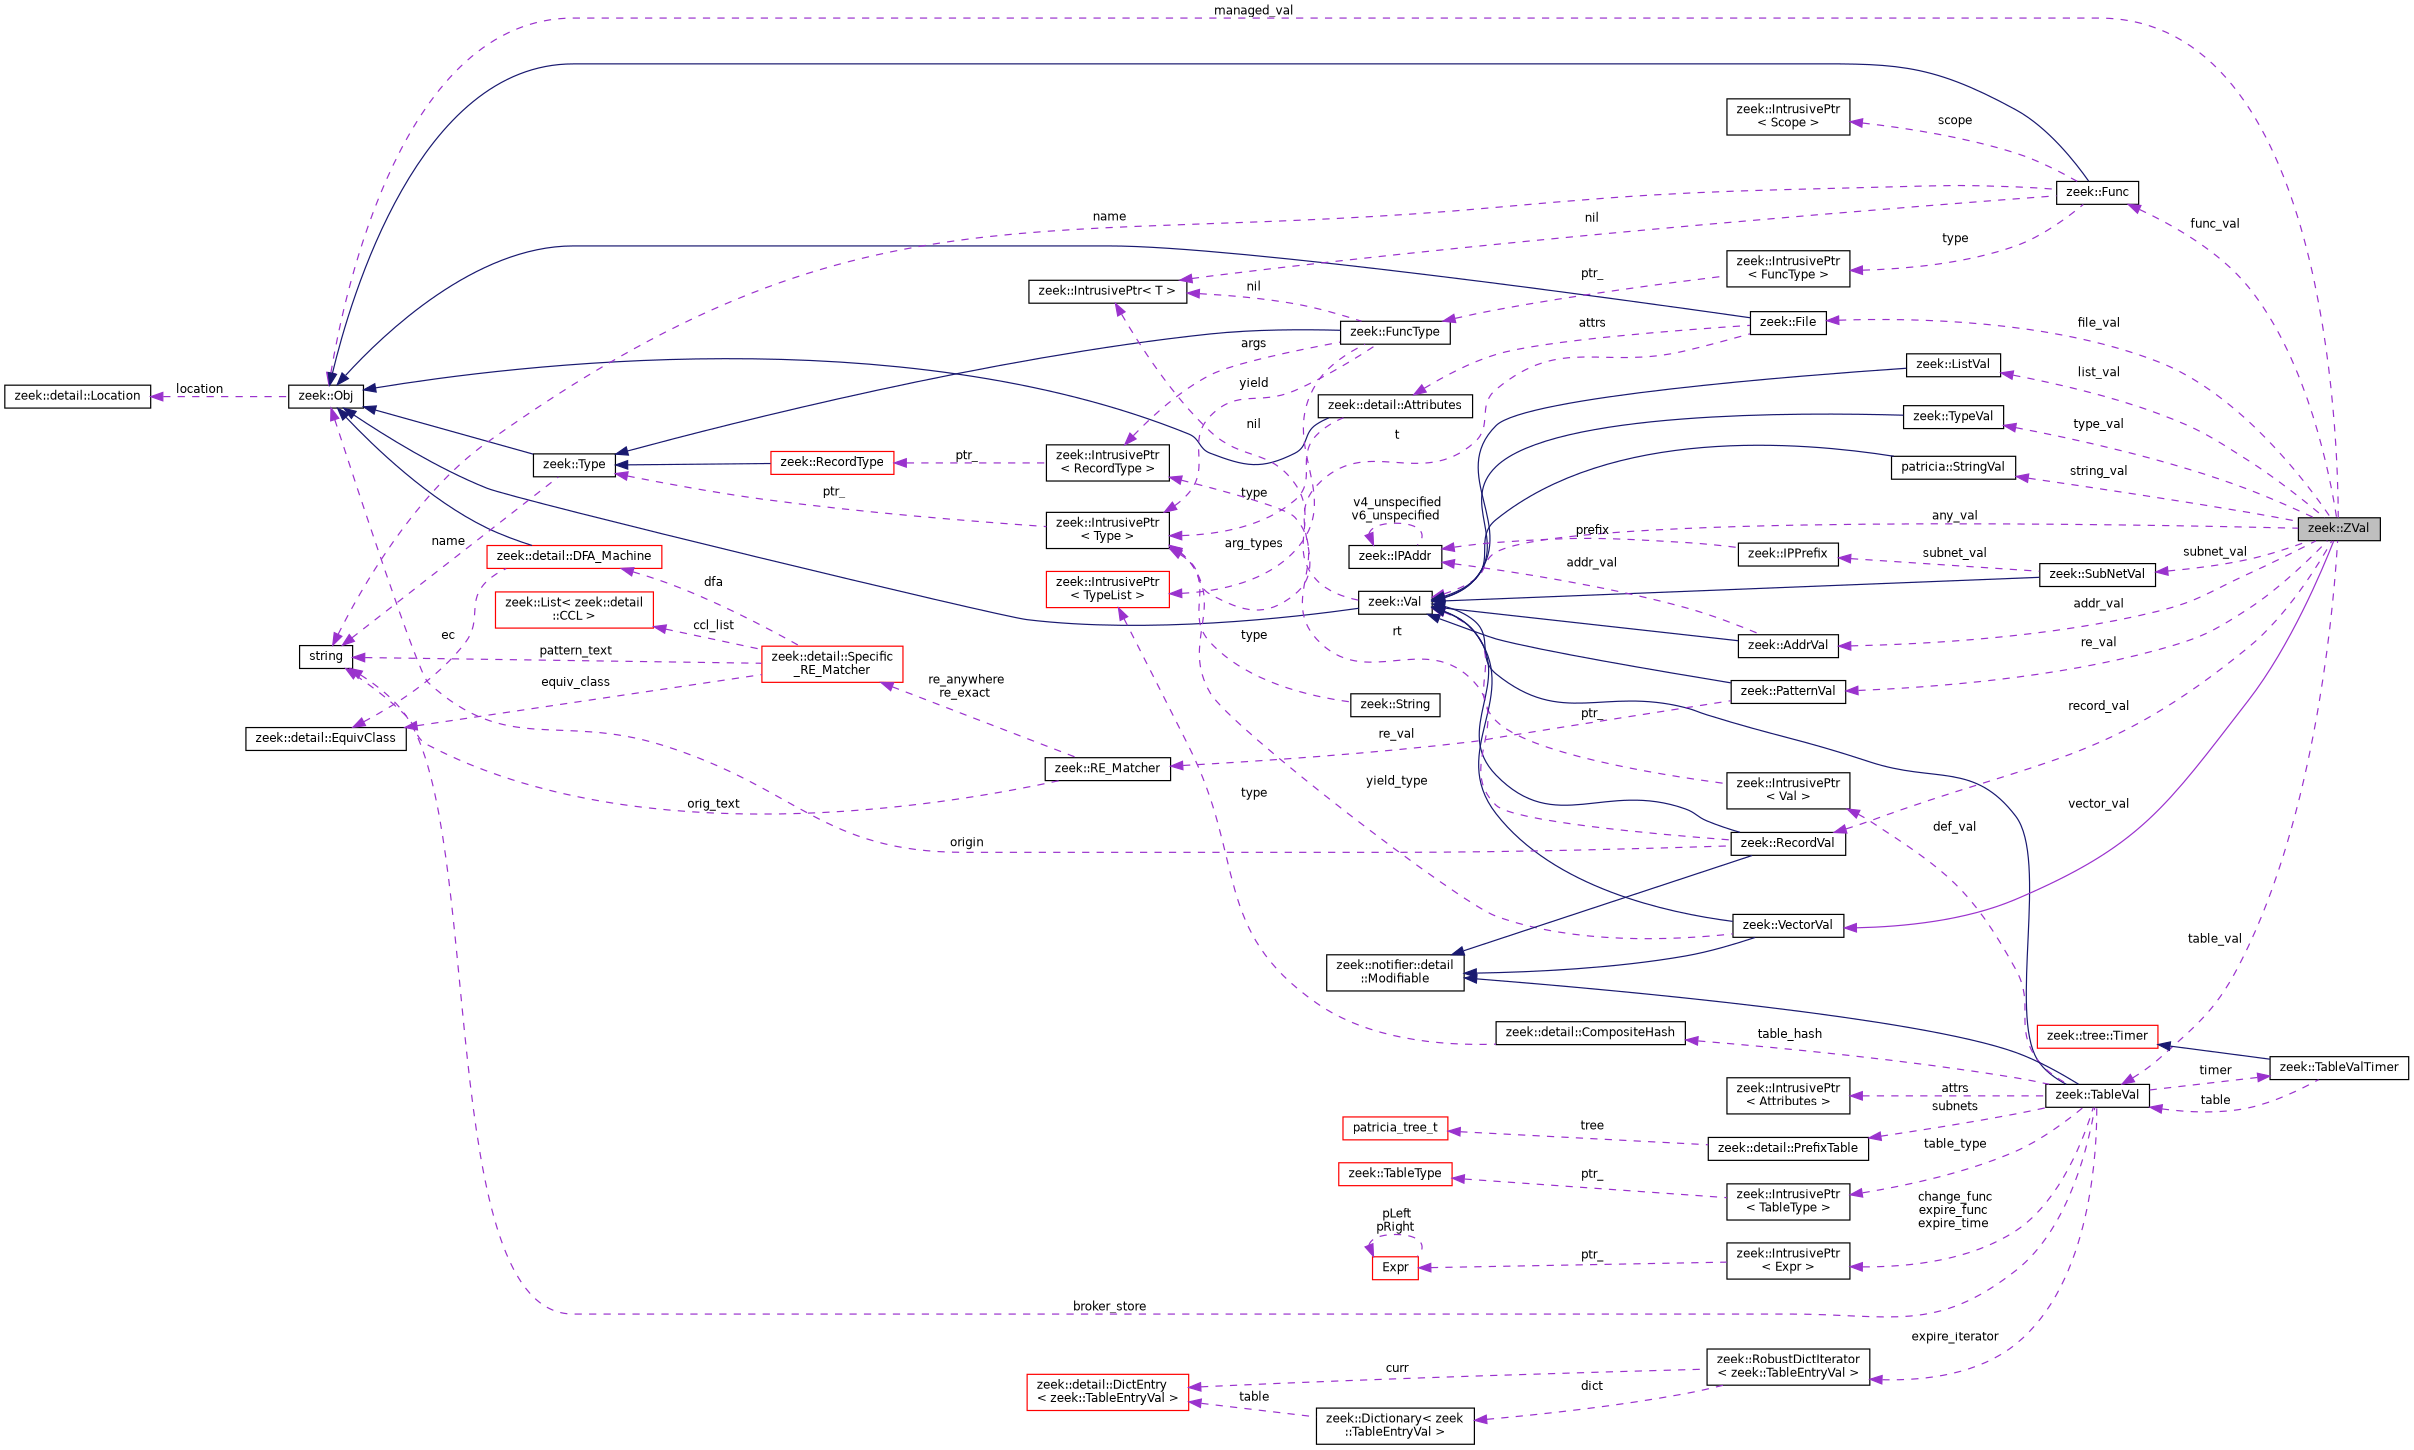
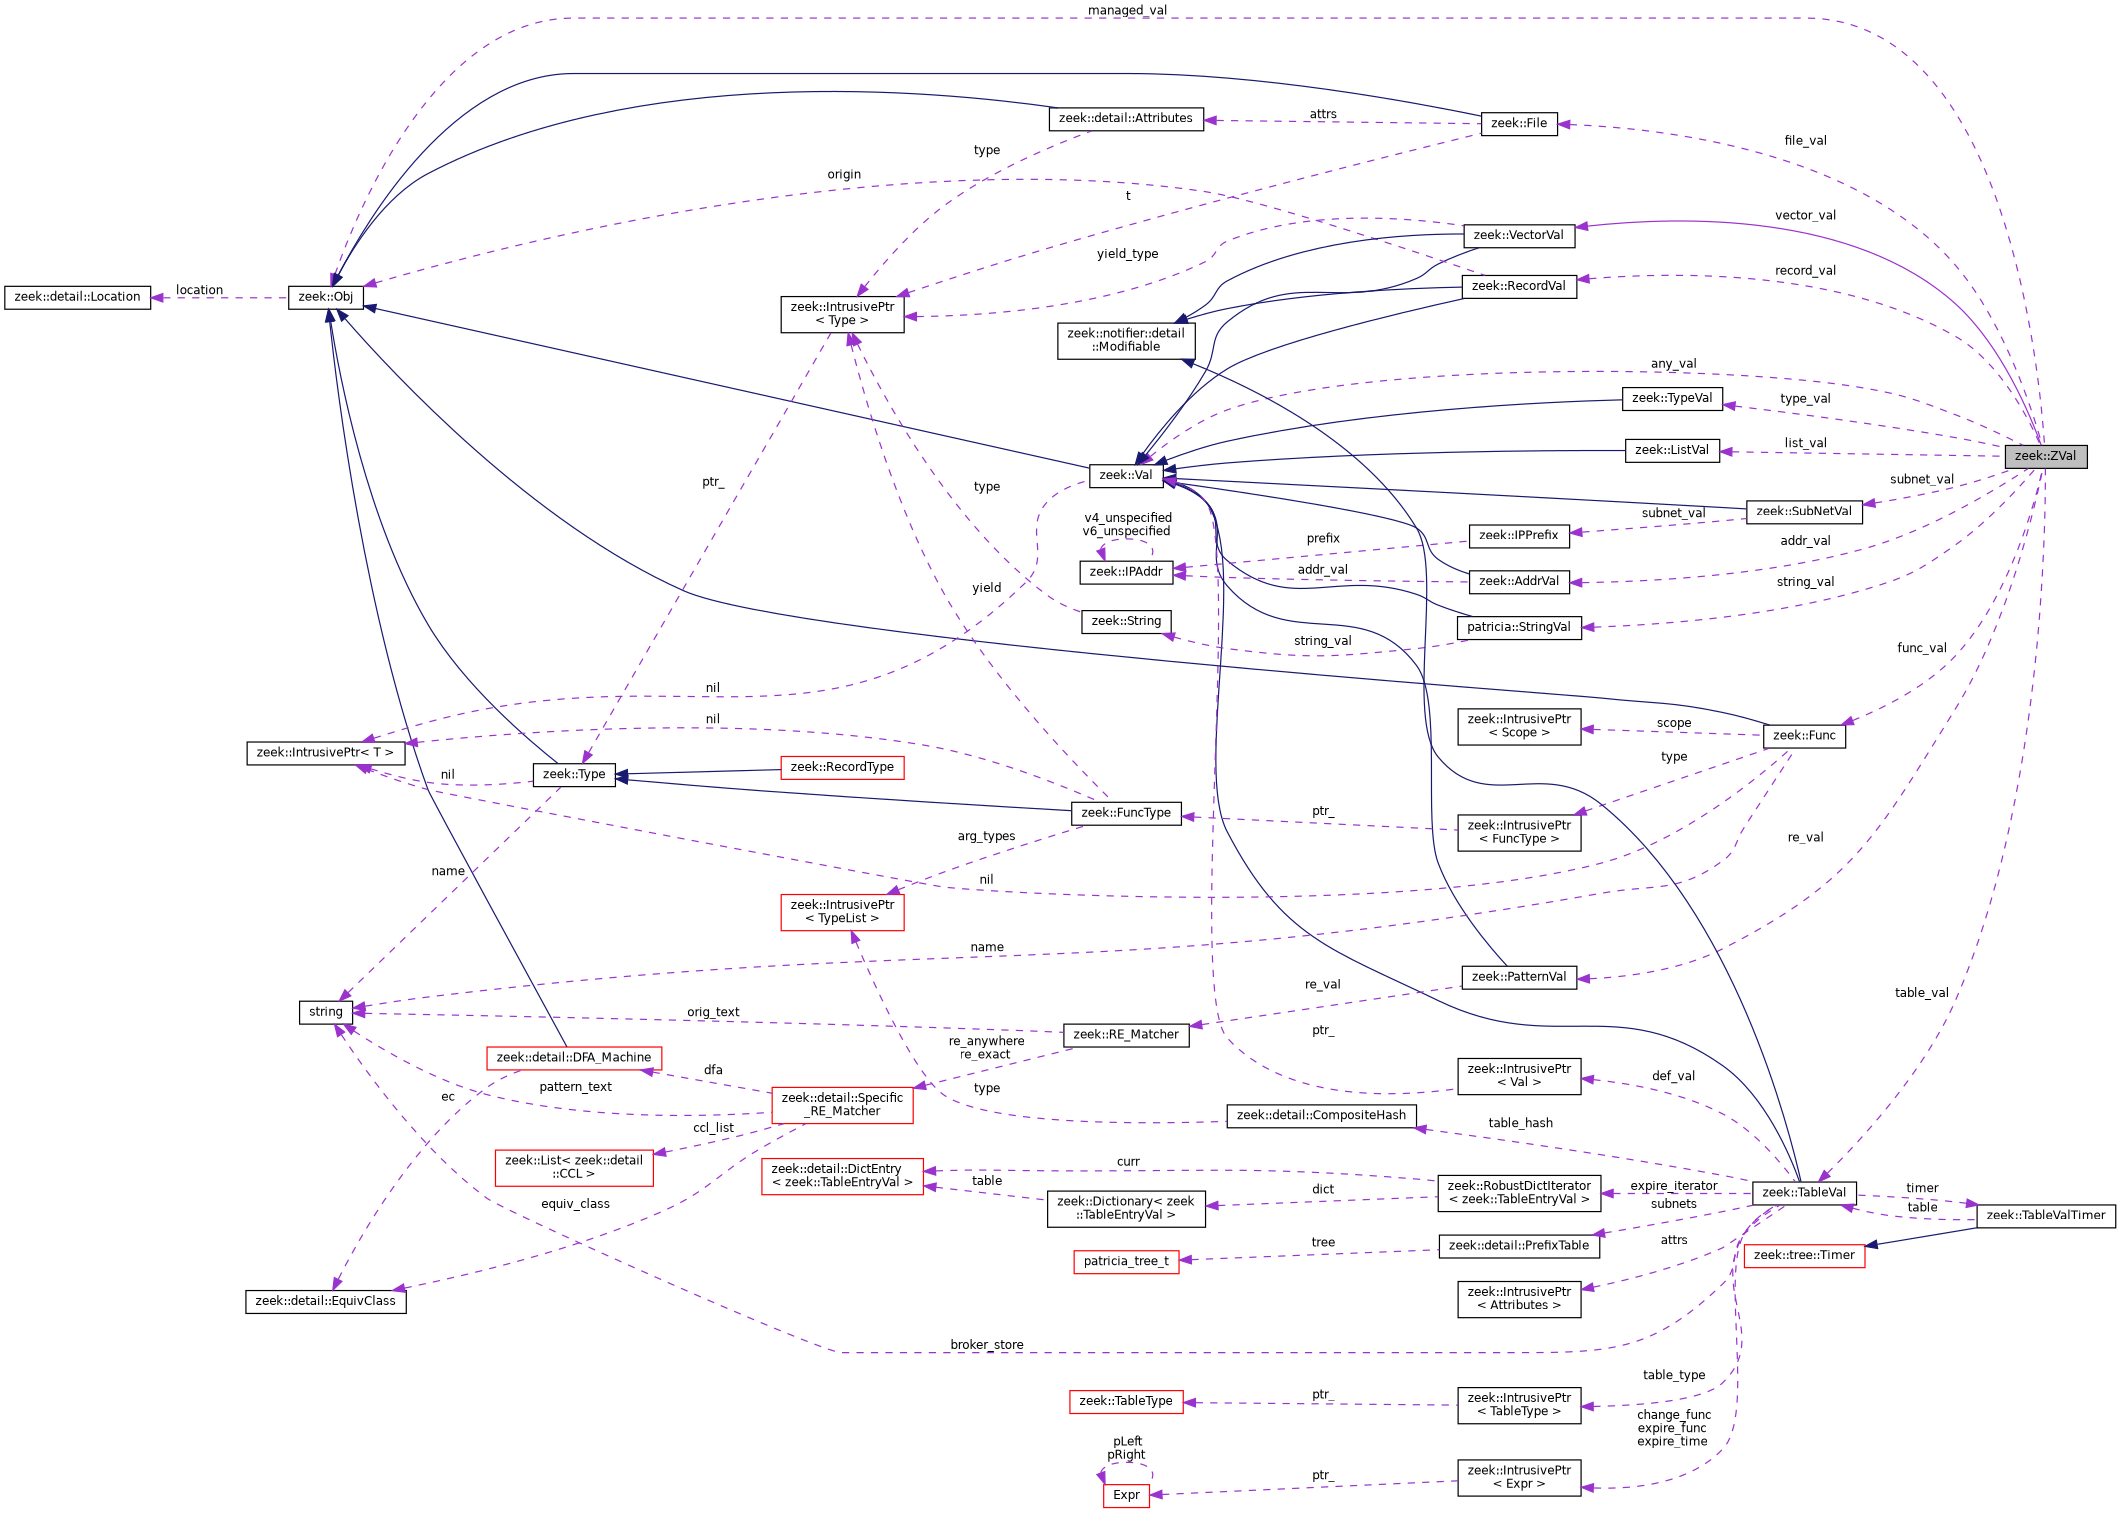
(1108, 463) -> none
none -> (1322, 656)
none -> (451, 785)
